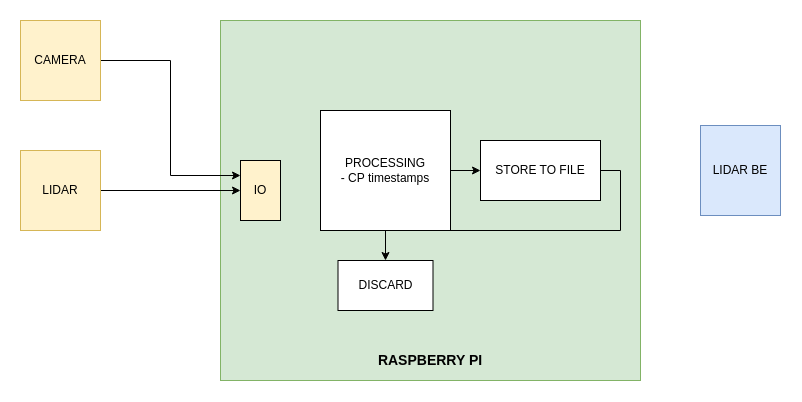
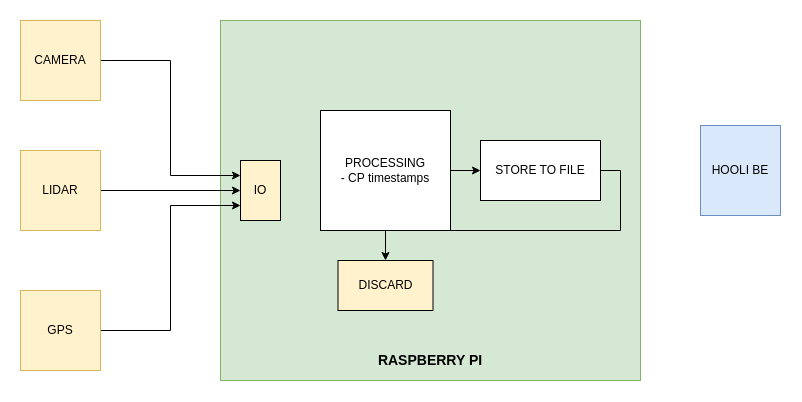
(741, 171) -> (741, 171)
none -> (171, 272)
(386, 286) -> (386, 286)
none -> (61, 331)
